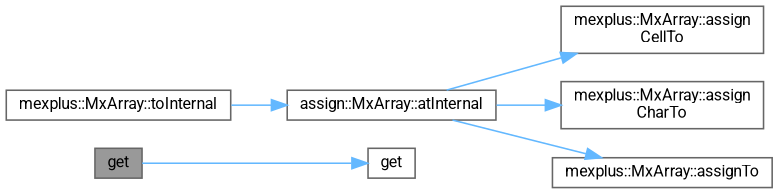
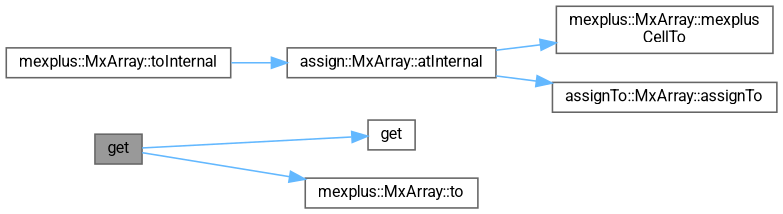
(662, 30) -> (665, 30)
(662, 105) -> none
(662, 173) -> (665, 97)
none -> (392, 193)
